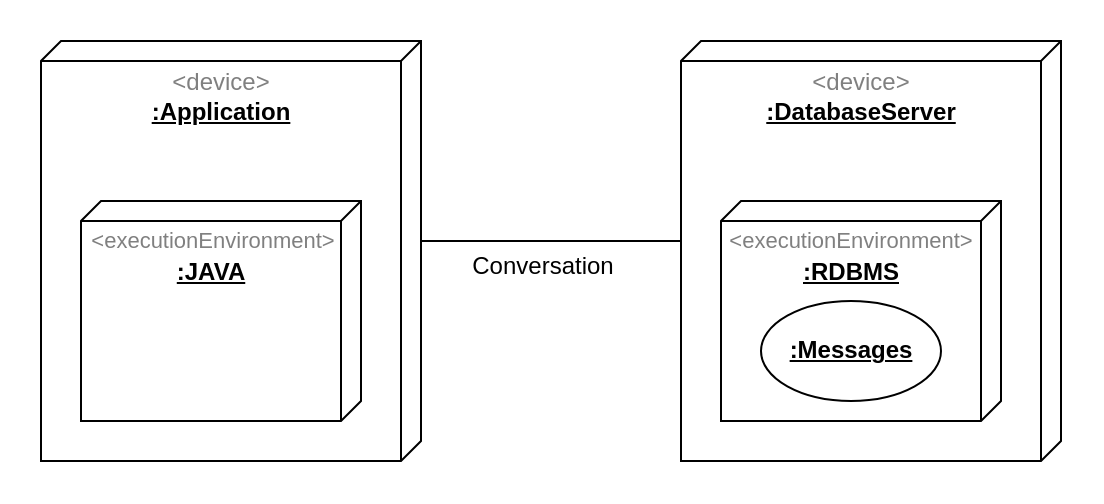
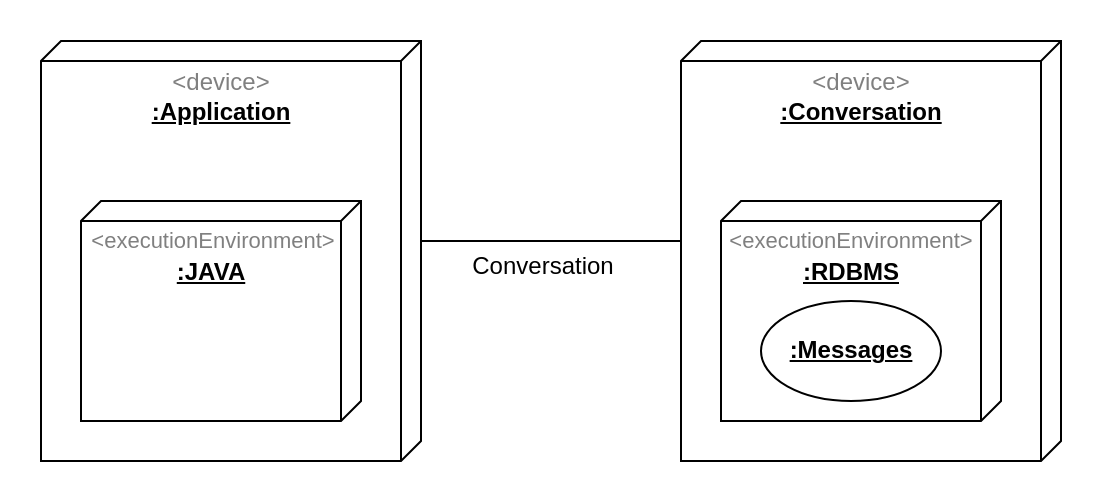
(862, 85) -> (862, 85)
